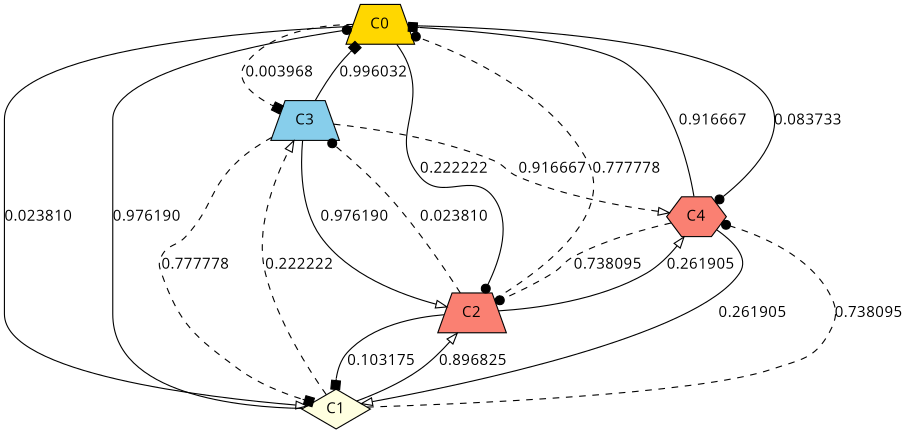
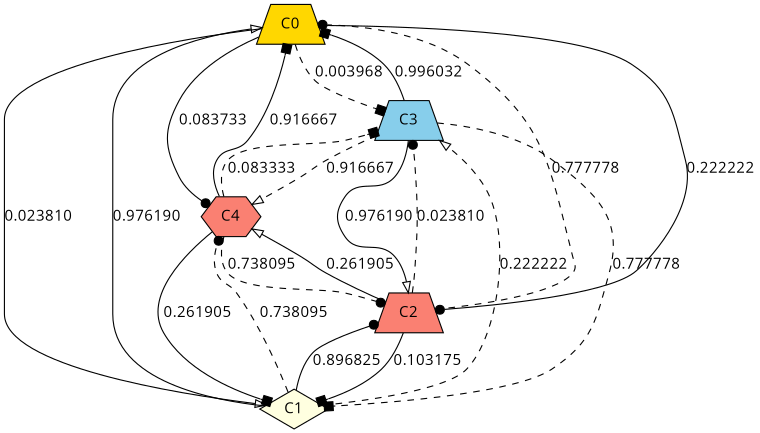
none -> (277, 146)
(113, 206) -> (113, 224)
(590, 350) -> (163, 332)
(407, 378) -> (321, 346)
